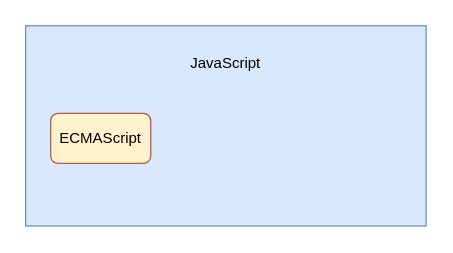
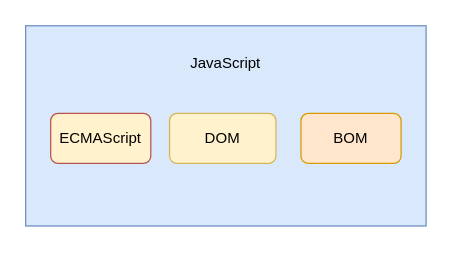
none -> (223, 138)
none -> (351, 138)
